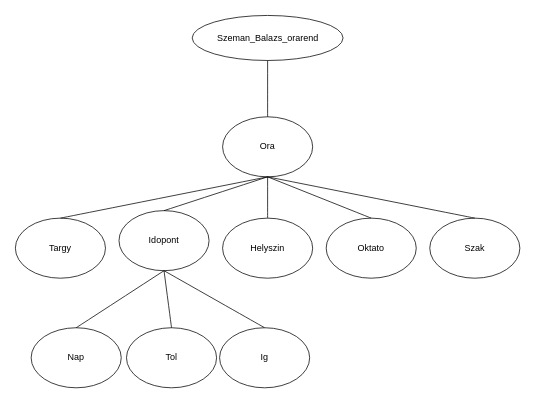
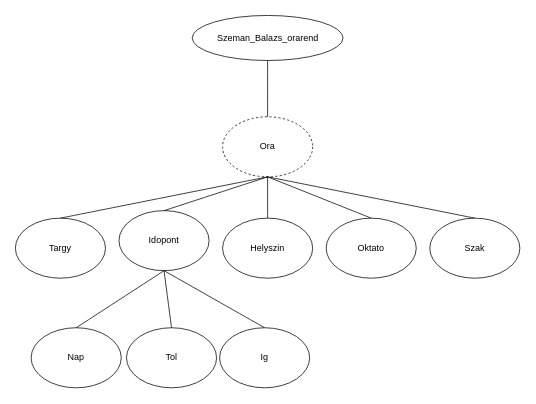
(267, 147) -> (267, 147)
